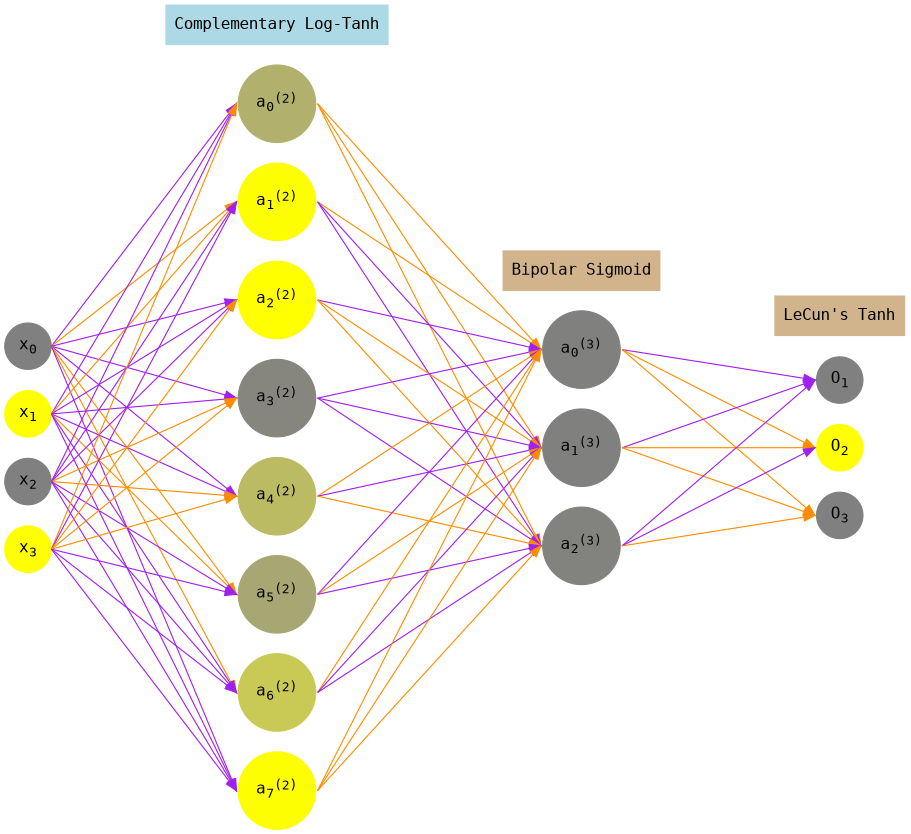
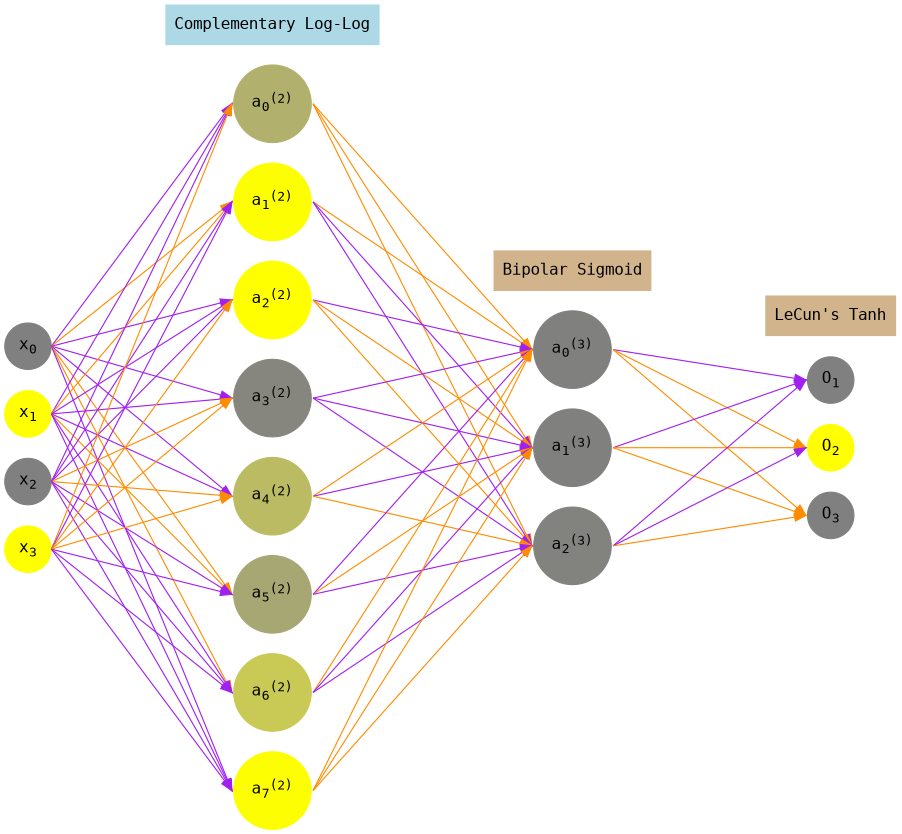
(277, 25) -> (272, 25)
